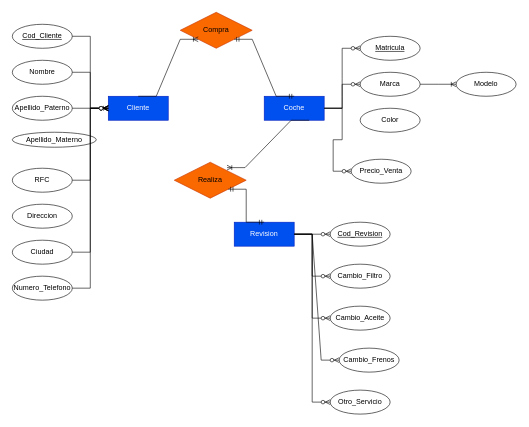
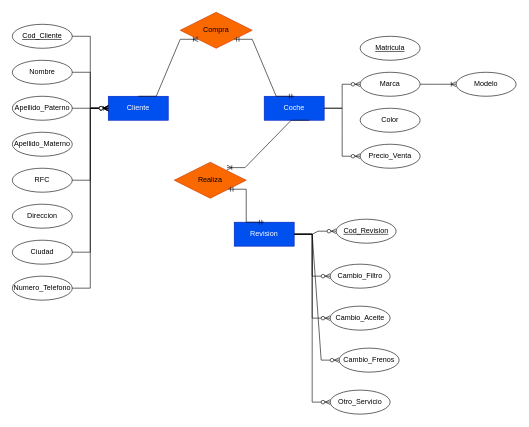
(342, 56) -> none
(54, 140) -> (42, 144)
(381, 171) -> (390, 156)
(360, 234) -> (366, 231)
